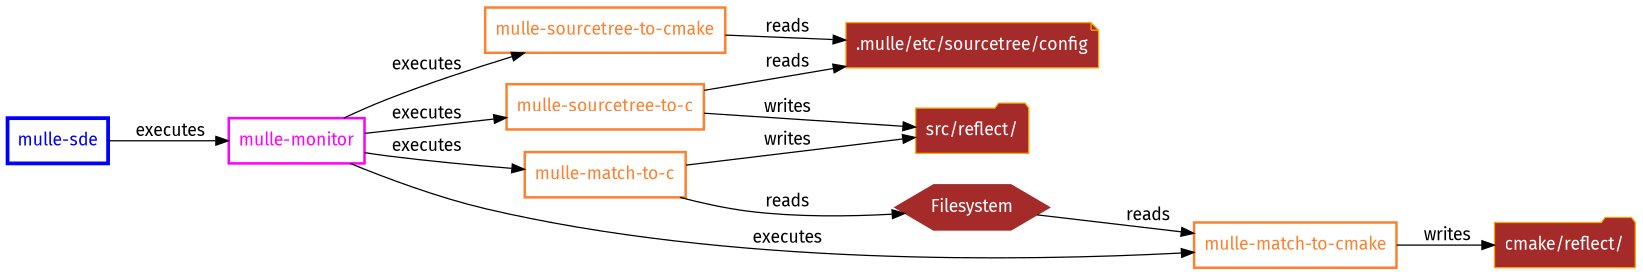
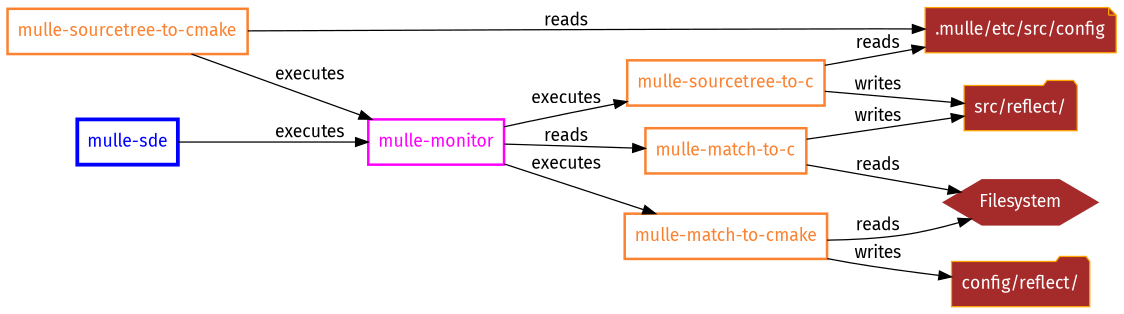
(972, 45) -> (1021, 30)
(427, 85) -> (276, 84)
(425, 146) -> (564, 136)
(1109, 223) -> (894, 236)
(1565, 245) -> (1021, 284)
